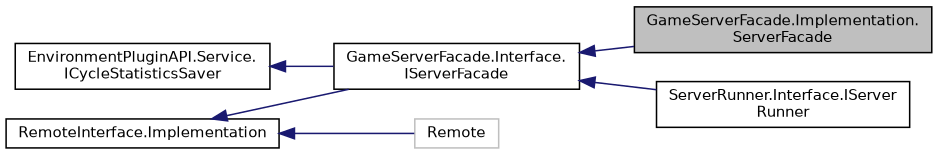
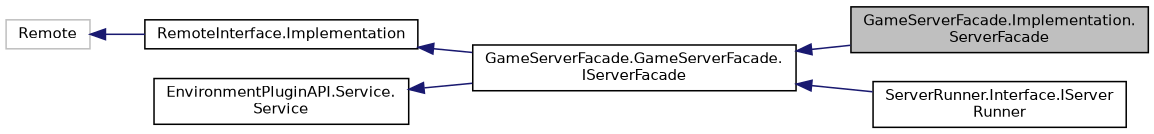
(143, 66) -> (281, 101)
(457, 66) -> (634, 68)
(355, 133) -> (125, 34)
